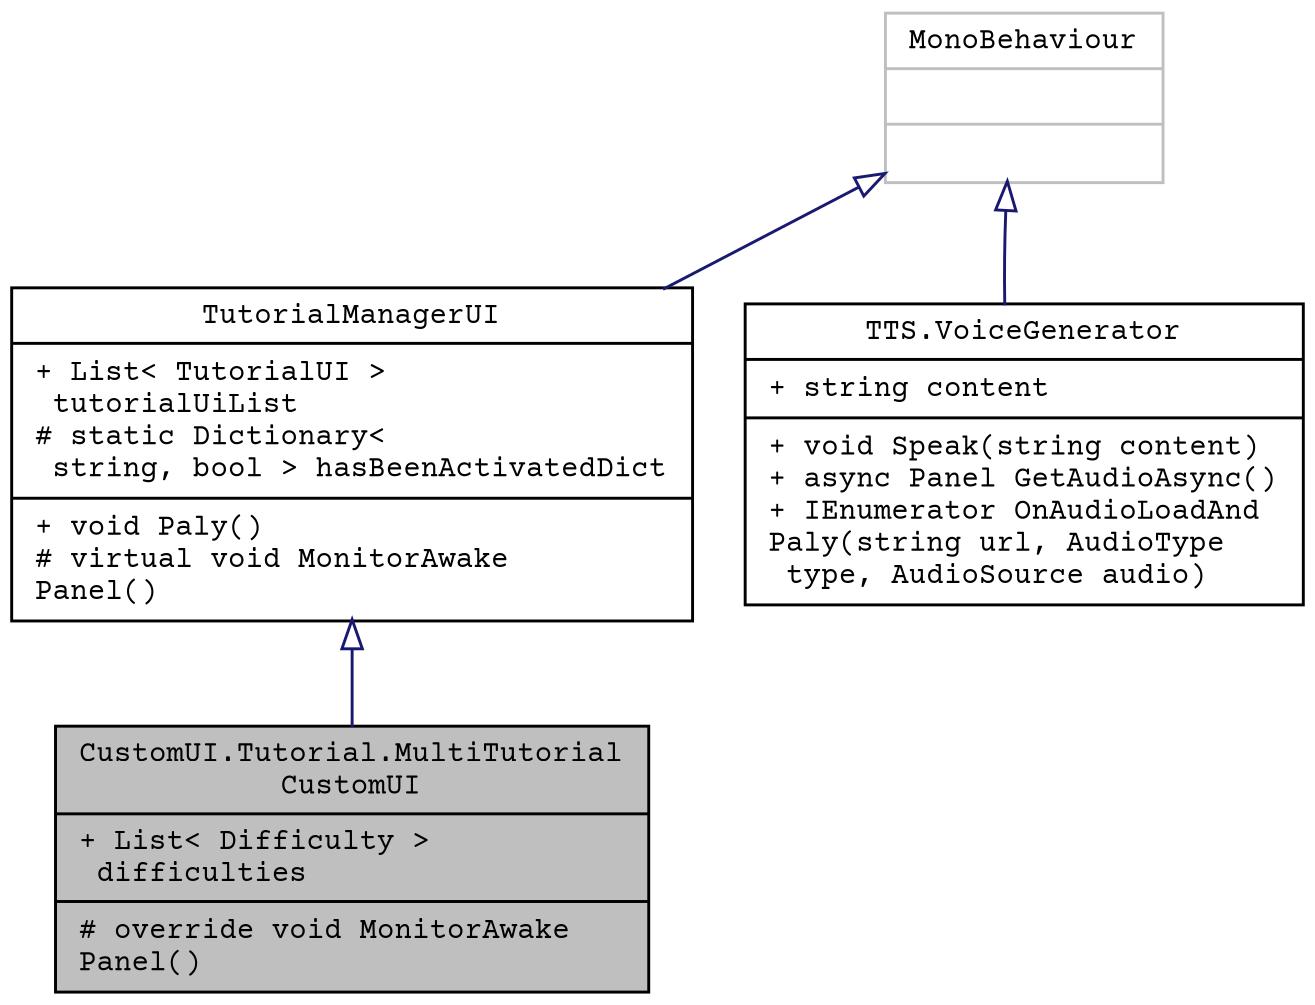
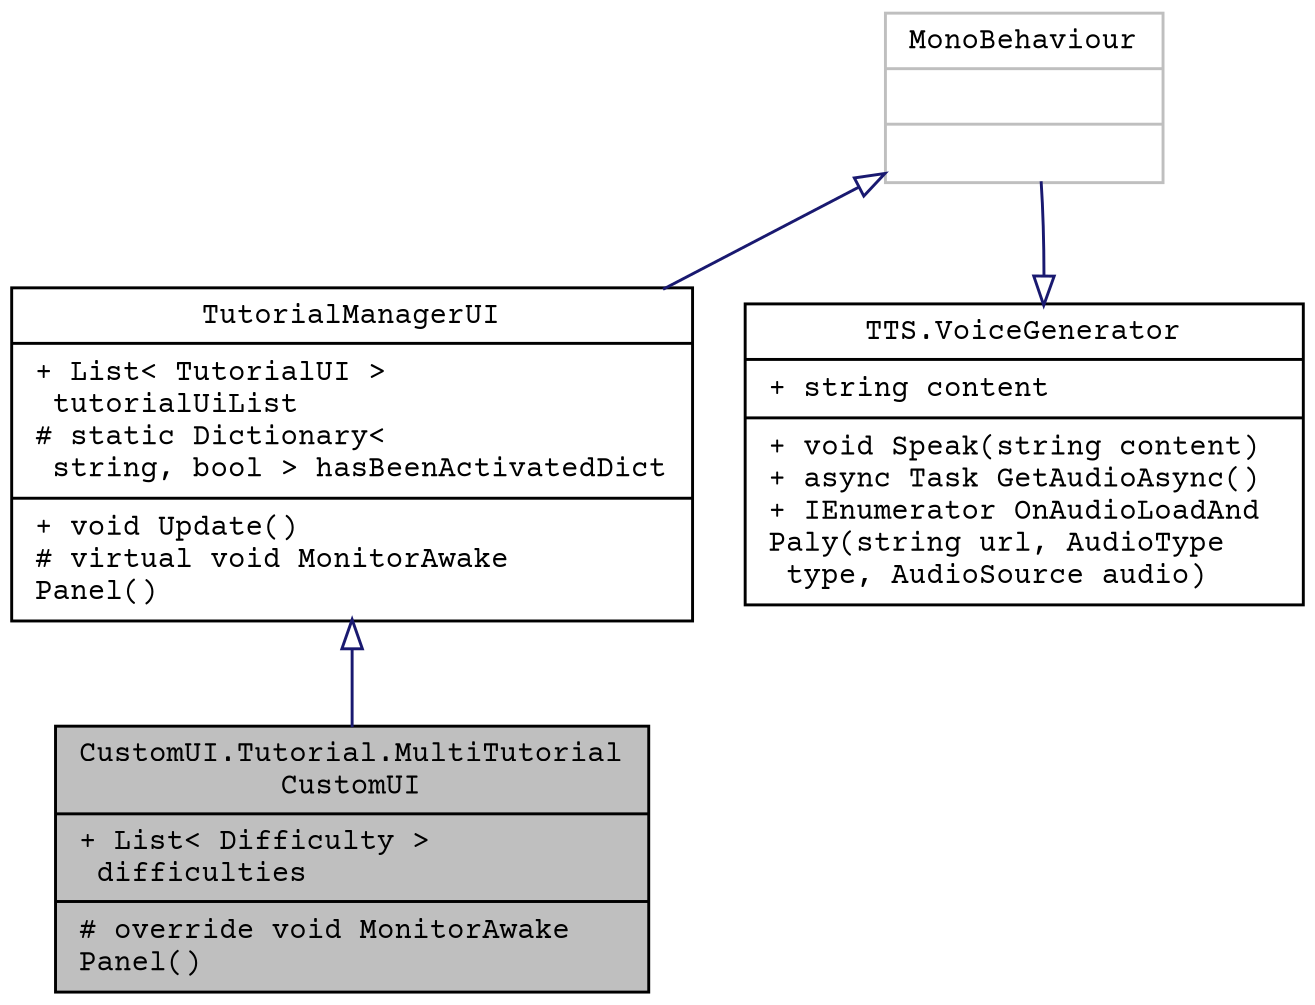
(1005, 258) -> (1043, 228)
(1024, 478) -> (1015, 478)
(150, 526) -> (168, 526)
